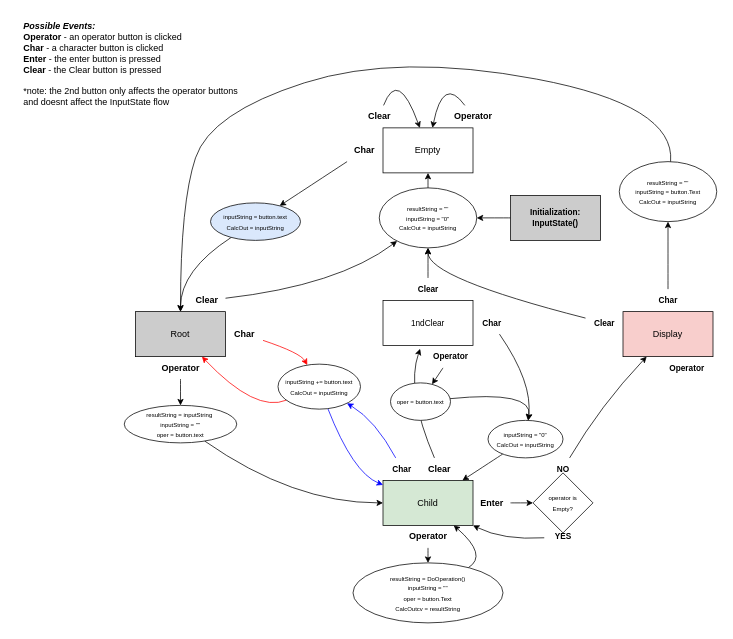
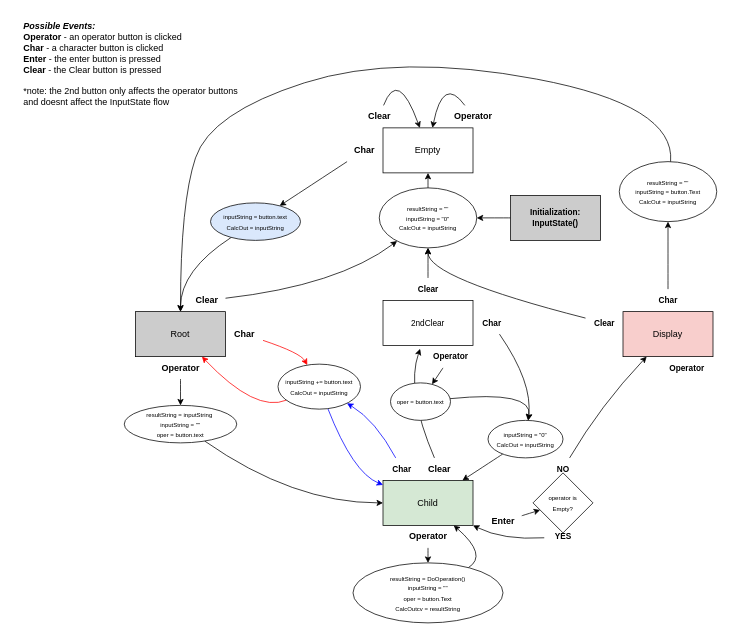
(428, 323) -> (428, 323)
(492, 503) -> (503, 522)
